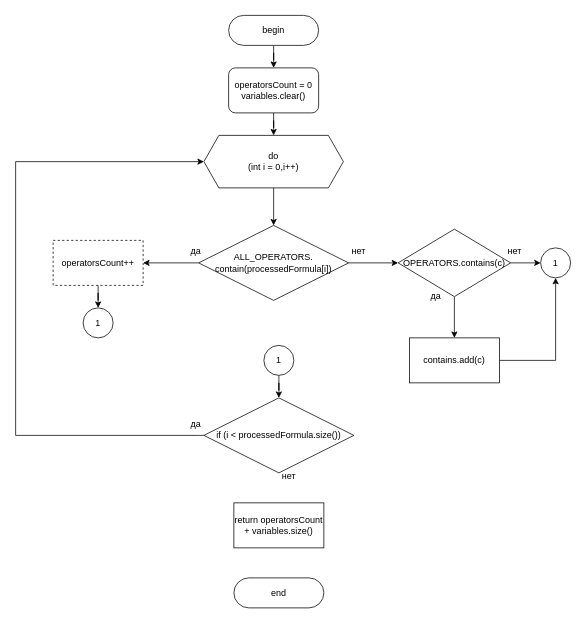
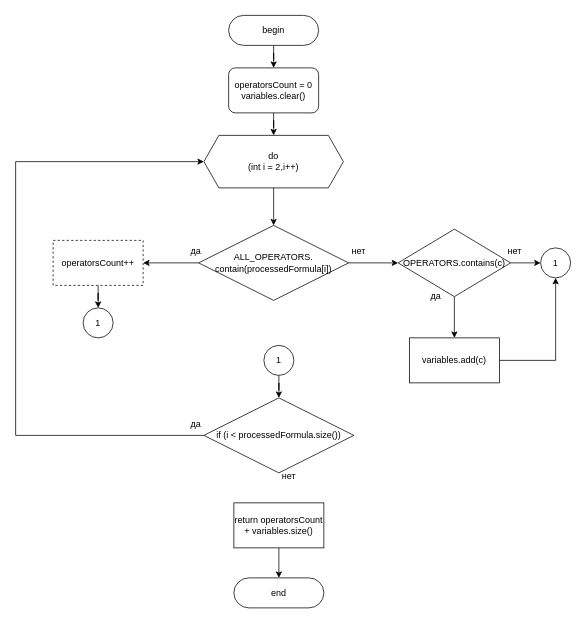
(273, 162) -> (273, 162)
(454, 360) -> (454, 360)
none -> (279, 571)
